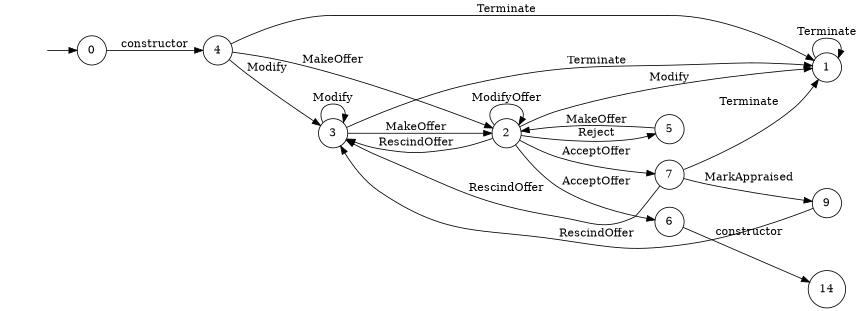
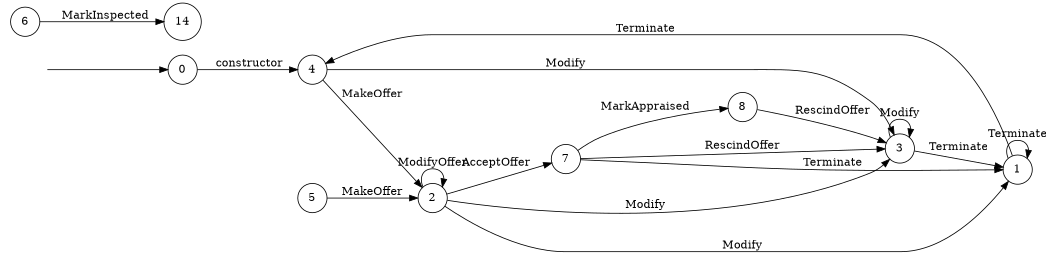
(520, 15) -> (702, 35)
(416, 133) -> none
(585, 141) -> none
(416, 143) -> (646, 205)
(573, 195) -> none
(827, 203) -> (743, 107)
(749, 232) -> (106, 16)
